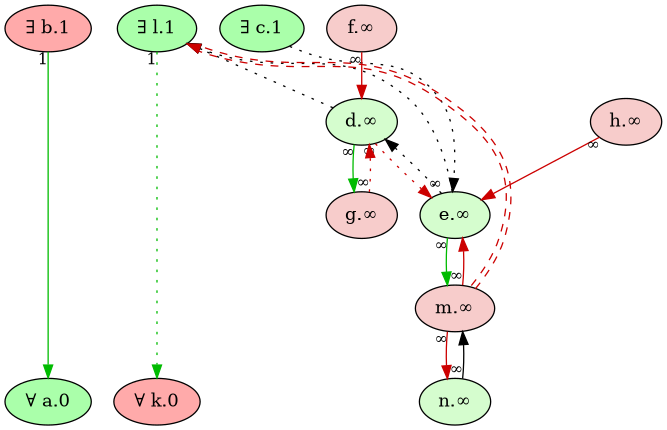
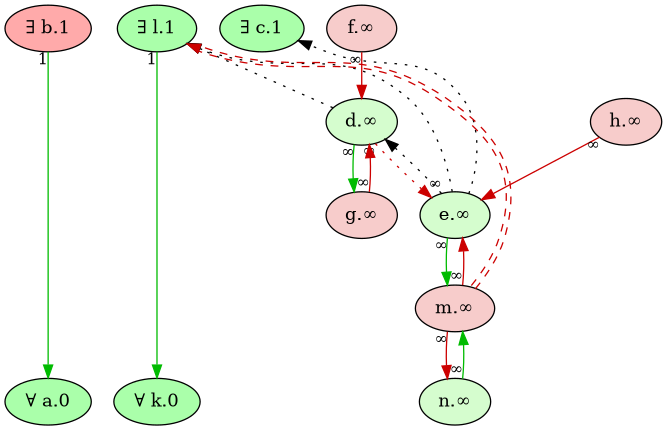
(449, 117) -> (438, 76)
(370, 175) -> (370, 175)
(157, 208) -> (157, 208)
(464, 362) -> (464, 362)
(157, 402) -> (157, 402)
